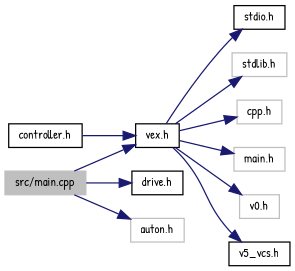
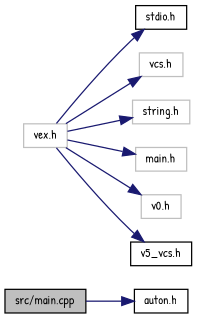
(259, 65) -> (161, 65)
(259, 112) -> (161, 112)
(45, 136) -> none
(157, 136) -> (45, 136)
(99, 160) -> none
(45, 183) -> (45, 301)
(157, 183) -> none
(157, 230) -> (161, 301)
